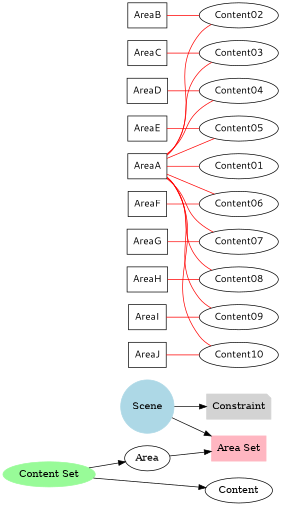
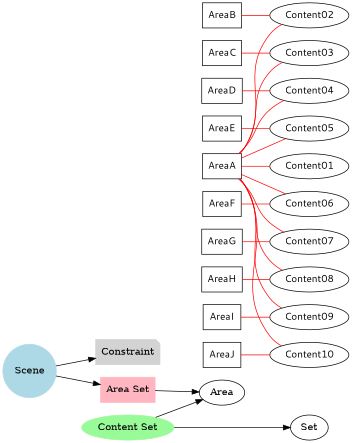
(187, 454) -> (174, 391)
(239, 490) -> (309, 428)
